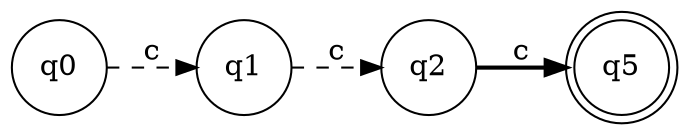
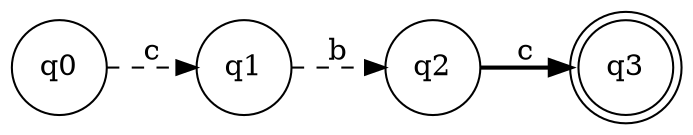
(336, 52) -> (338, 52)
(622, 68) -> (626, 68)
